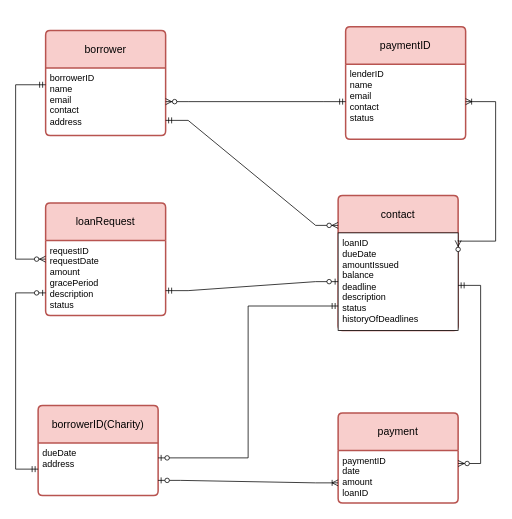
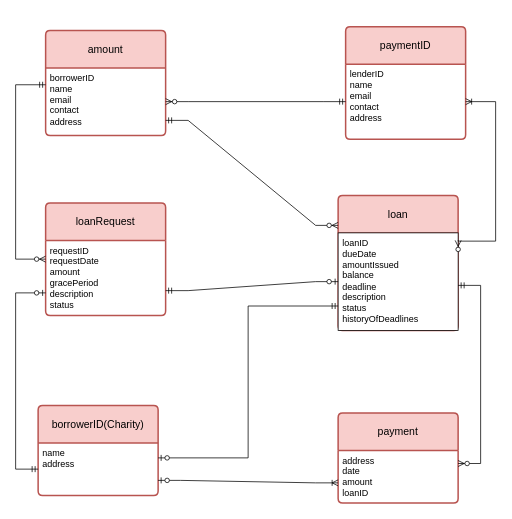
(105, 49) -> (105, 49)
(369, 96) -> (369, 96)
(398, 214) -> (398, 214)
(60, 459) -> (60, 459)
(365, 477) -> (360, 477)
